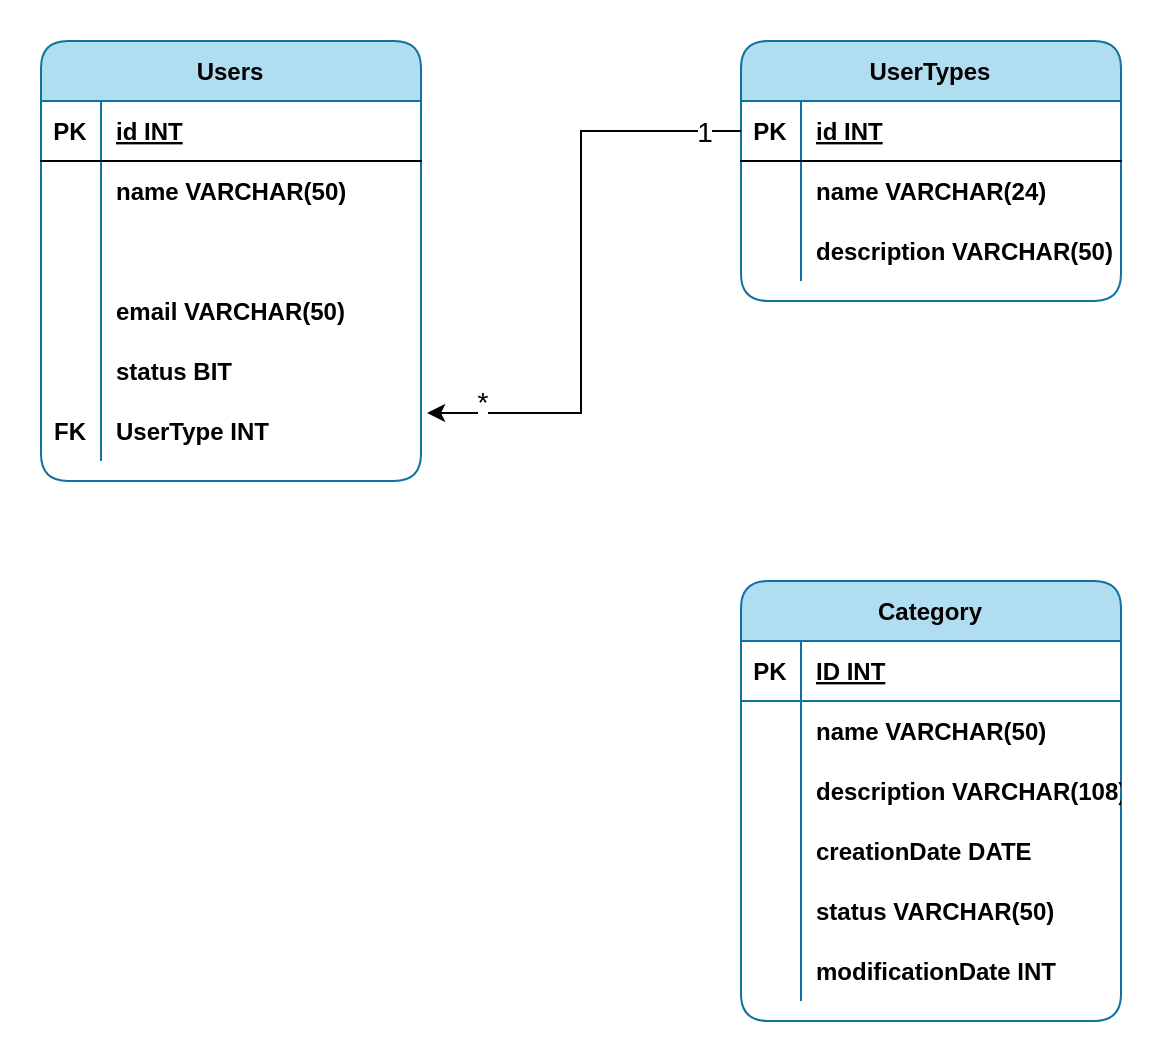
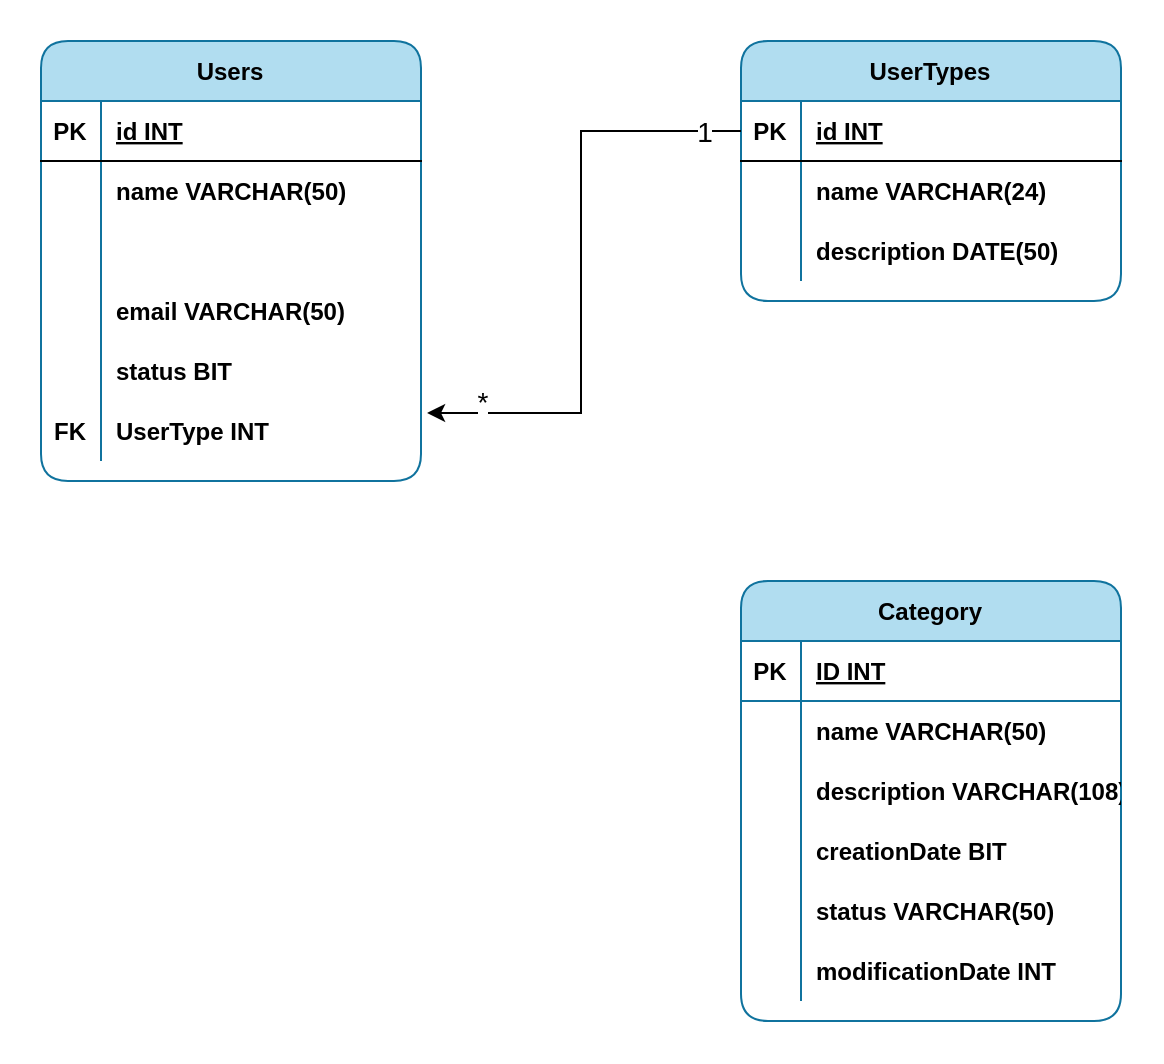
(961, 252) -> (941, 252)
(924, 852) -> (917, 852)
